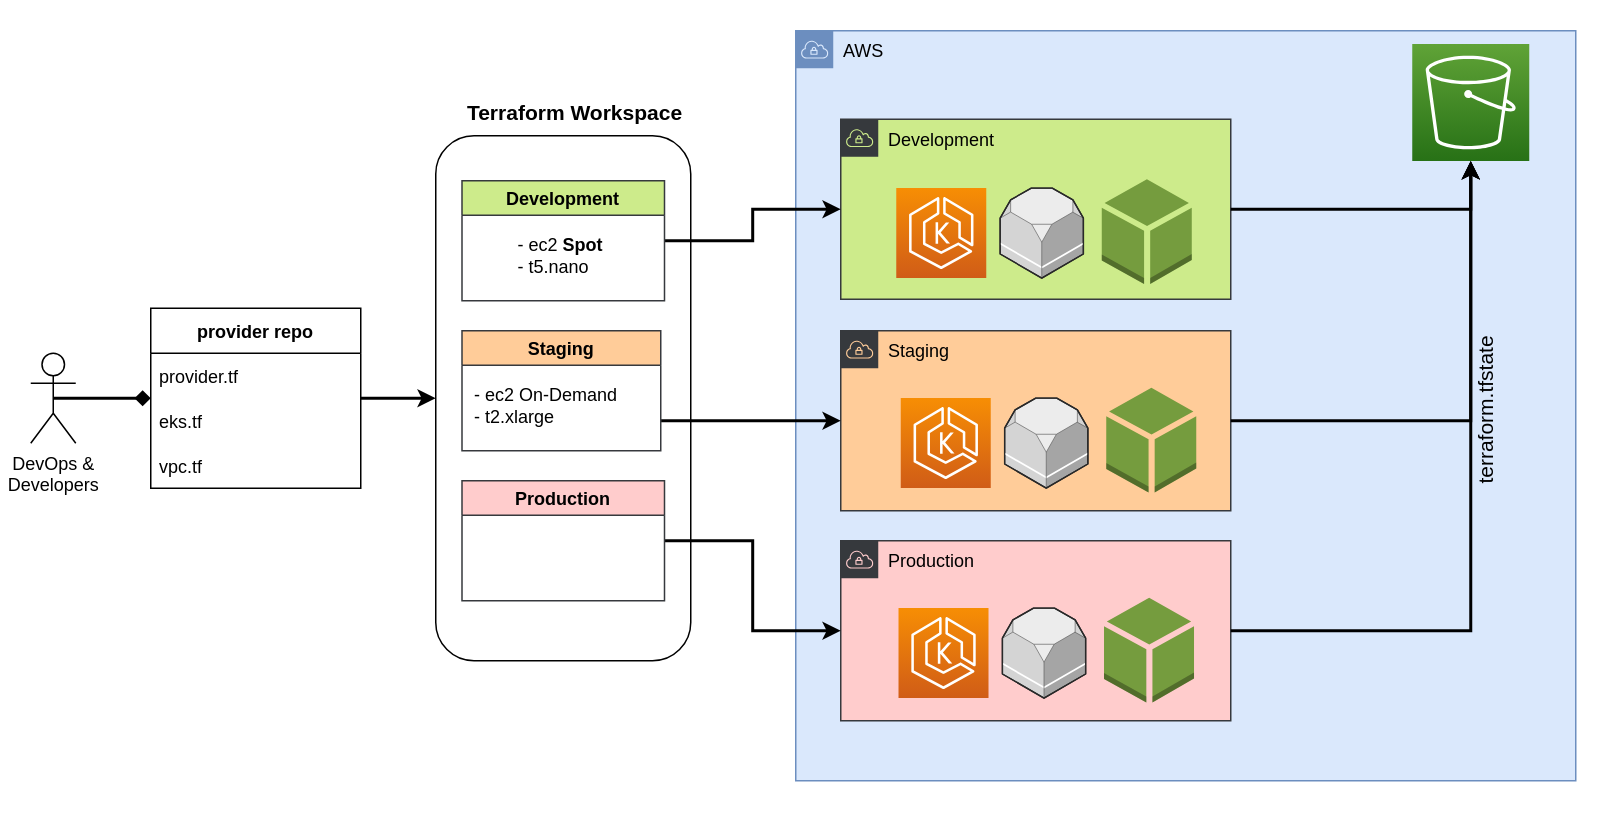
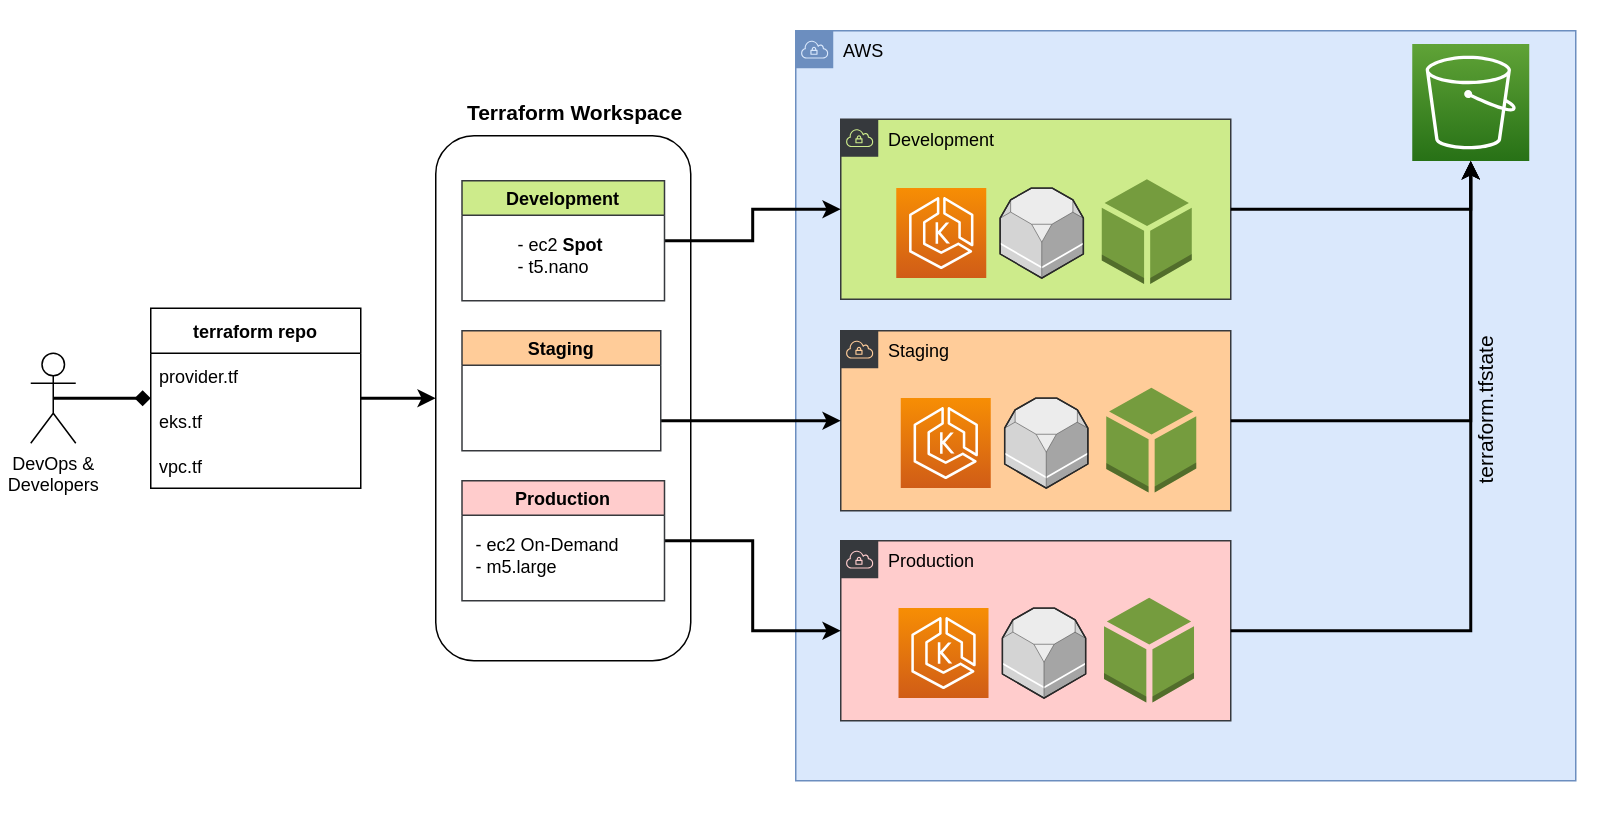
(255, 332) -> (255, 332)
(562, 406) -> none
none -> (563, 556)
